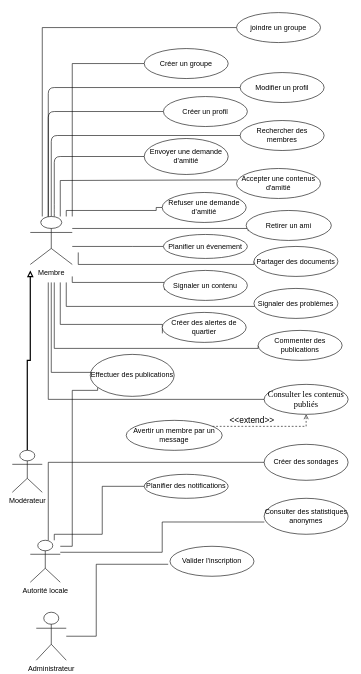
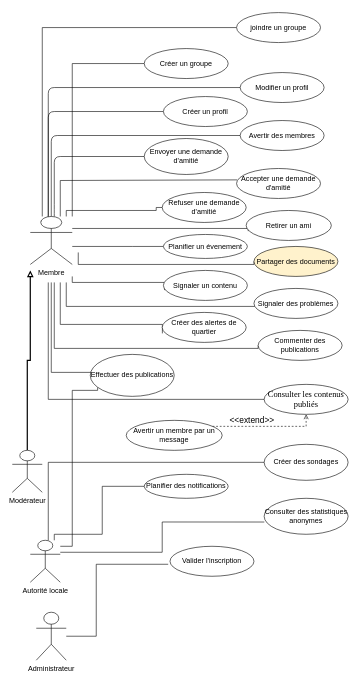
(282, 135) -> (282, 135)
(279, 183) -> (279, 183)
(296, 261) -> (296, 261)
